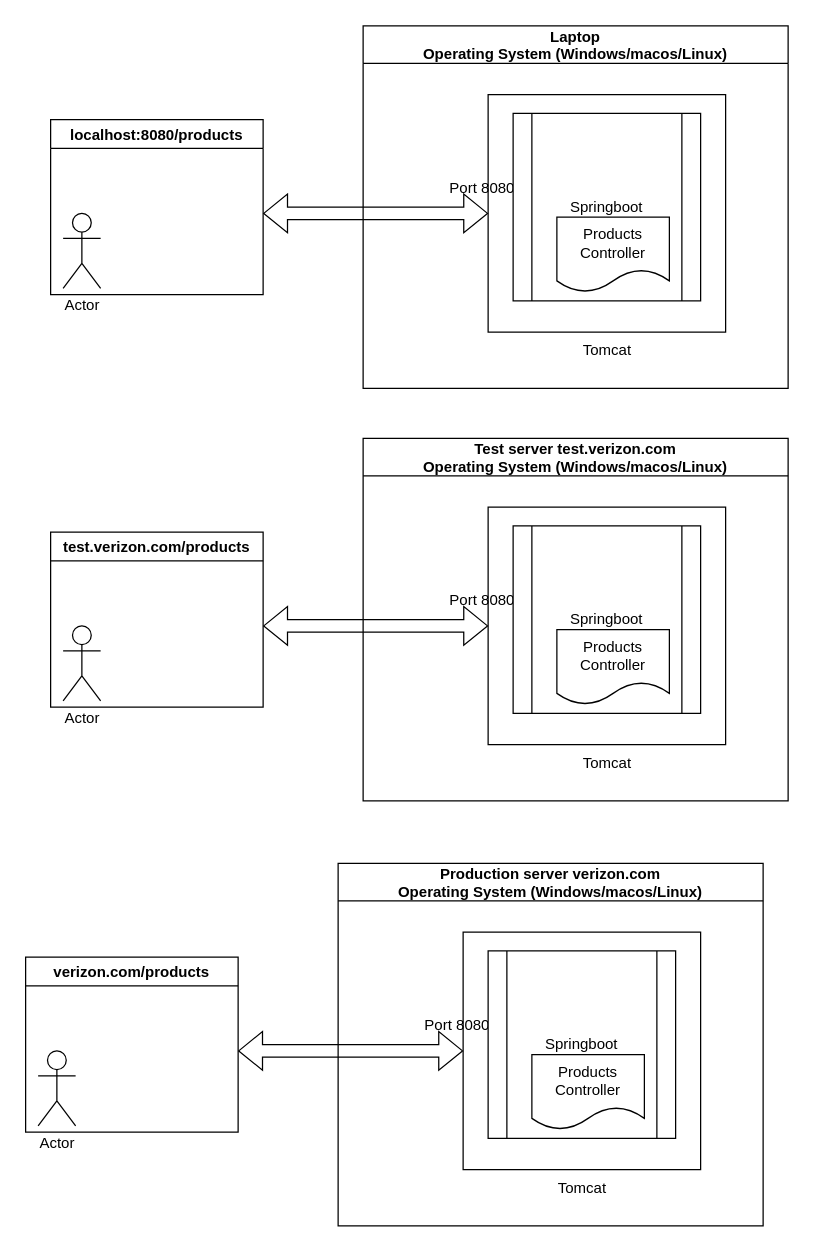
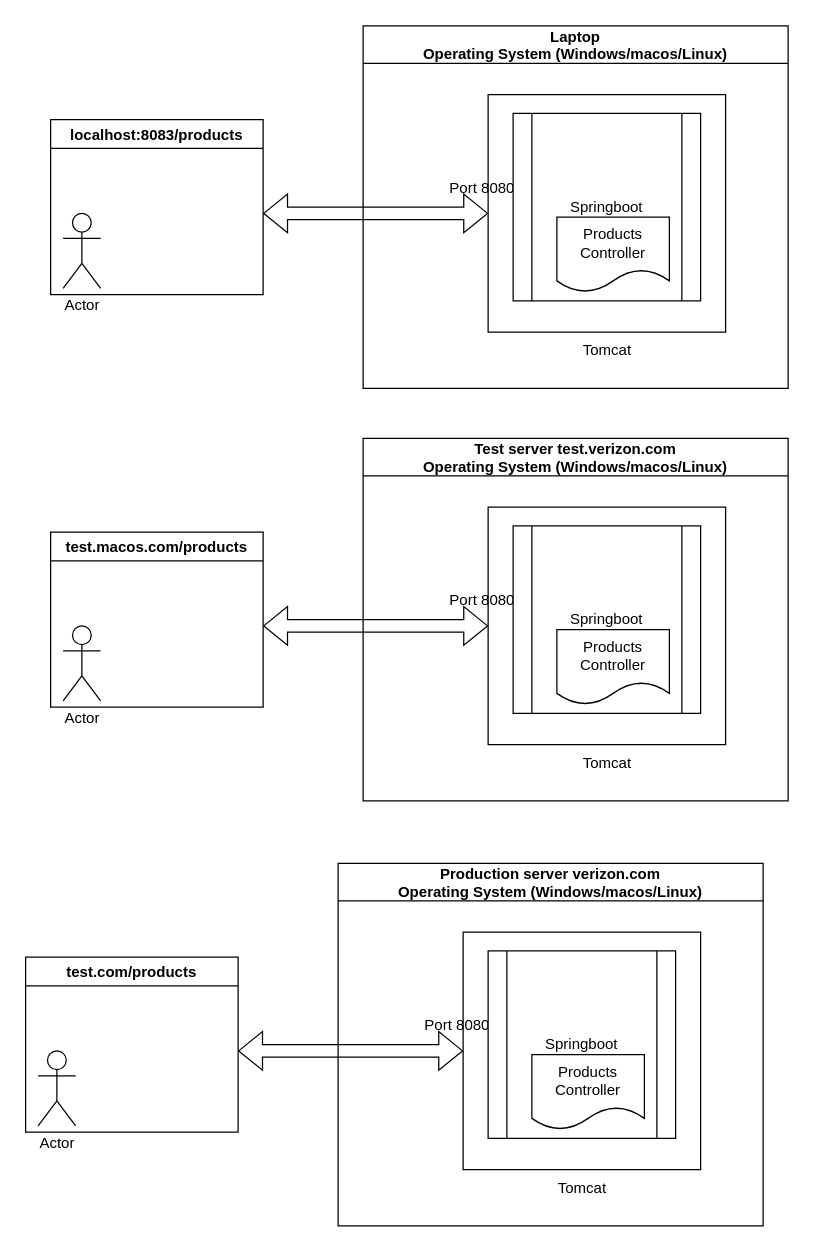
(156, 134) -> (156, 134)
(156, 547) -> (156, 547)
(131, 972) -> (131, 972)
